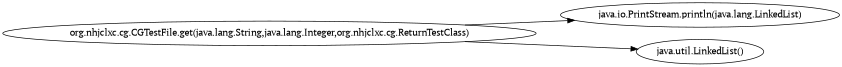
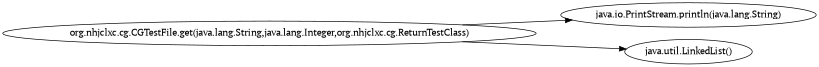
(700, 15) -> (689, 15)
